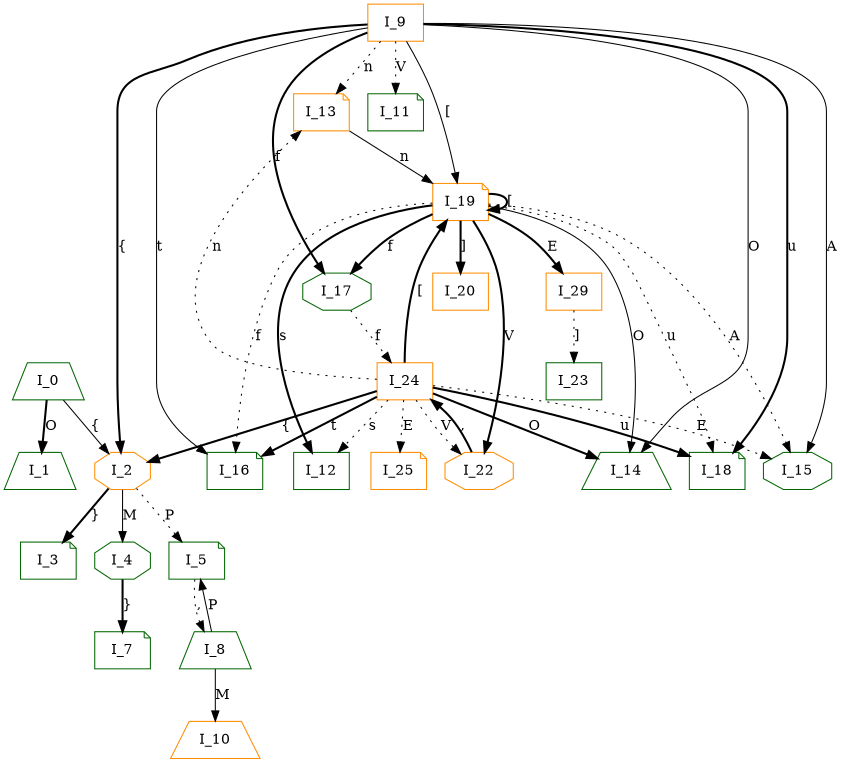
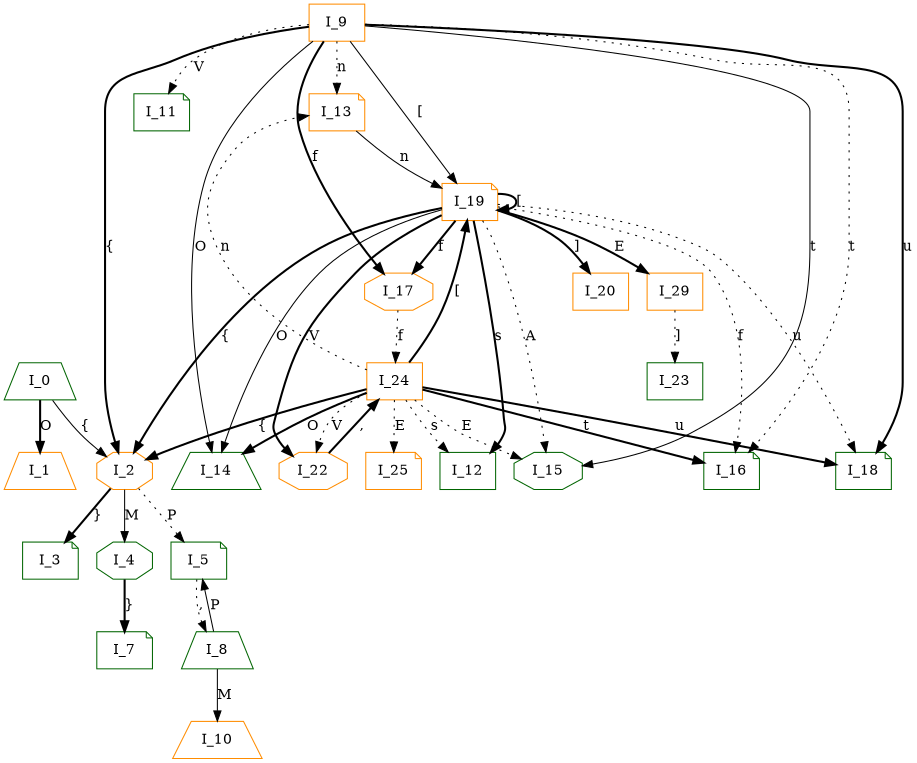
(157, 169) -> (777, 65)
(832, 247) -> (814, 247)
none -> (263, 289)
(337, 292) -> (399, 292)
(40, 471) -> (40, 471)
